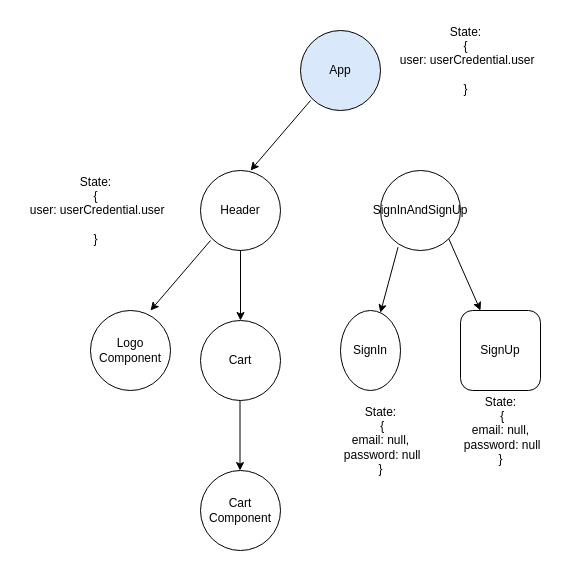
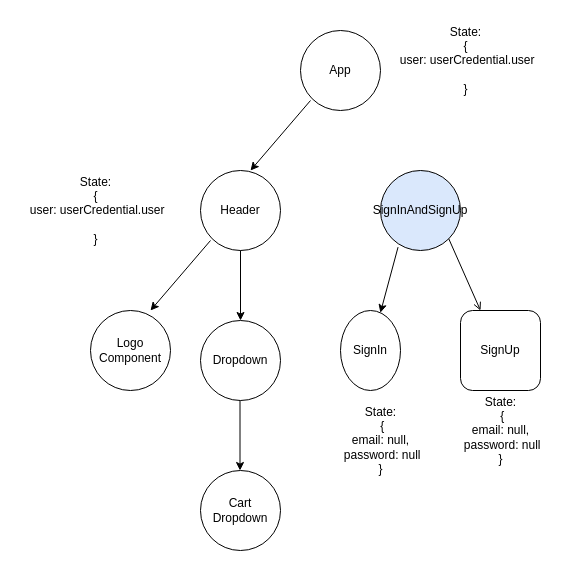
(341, 71) -> (341, 71)
(421, 211) -> (421, 211)
(477, 303) -> (478, 305)
(241, 361) -> (241, 361)
(241, 511) -> (241, 511)
